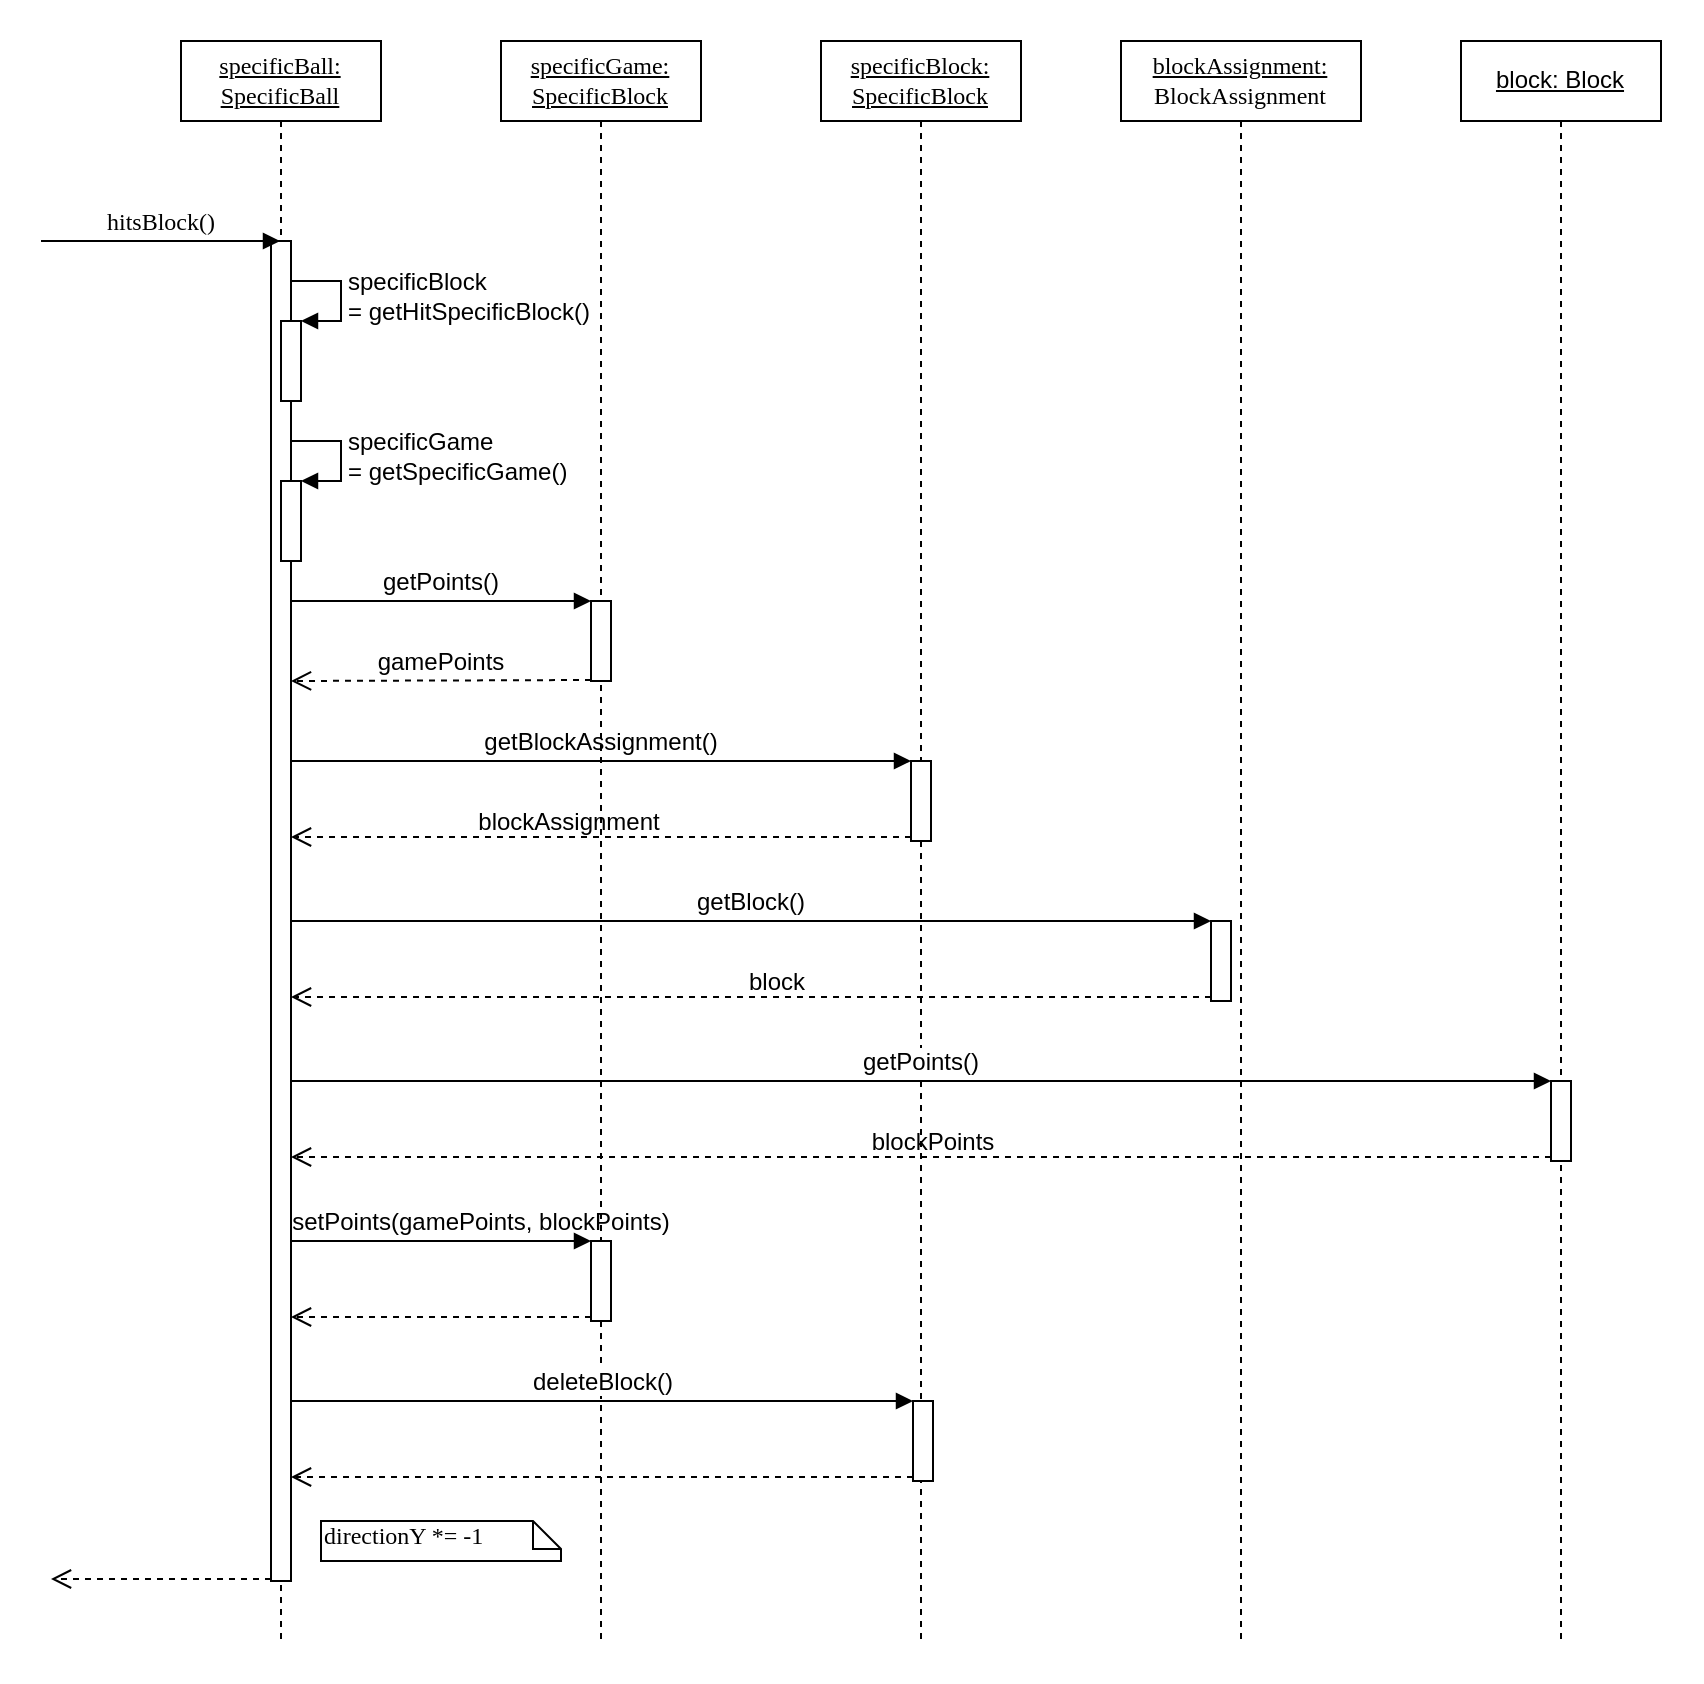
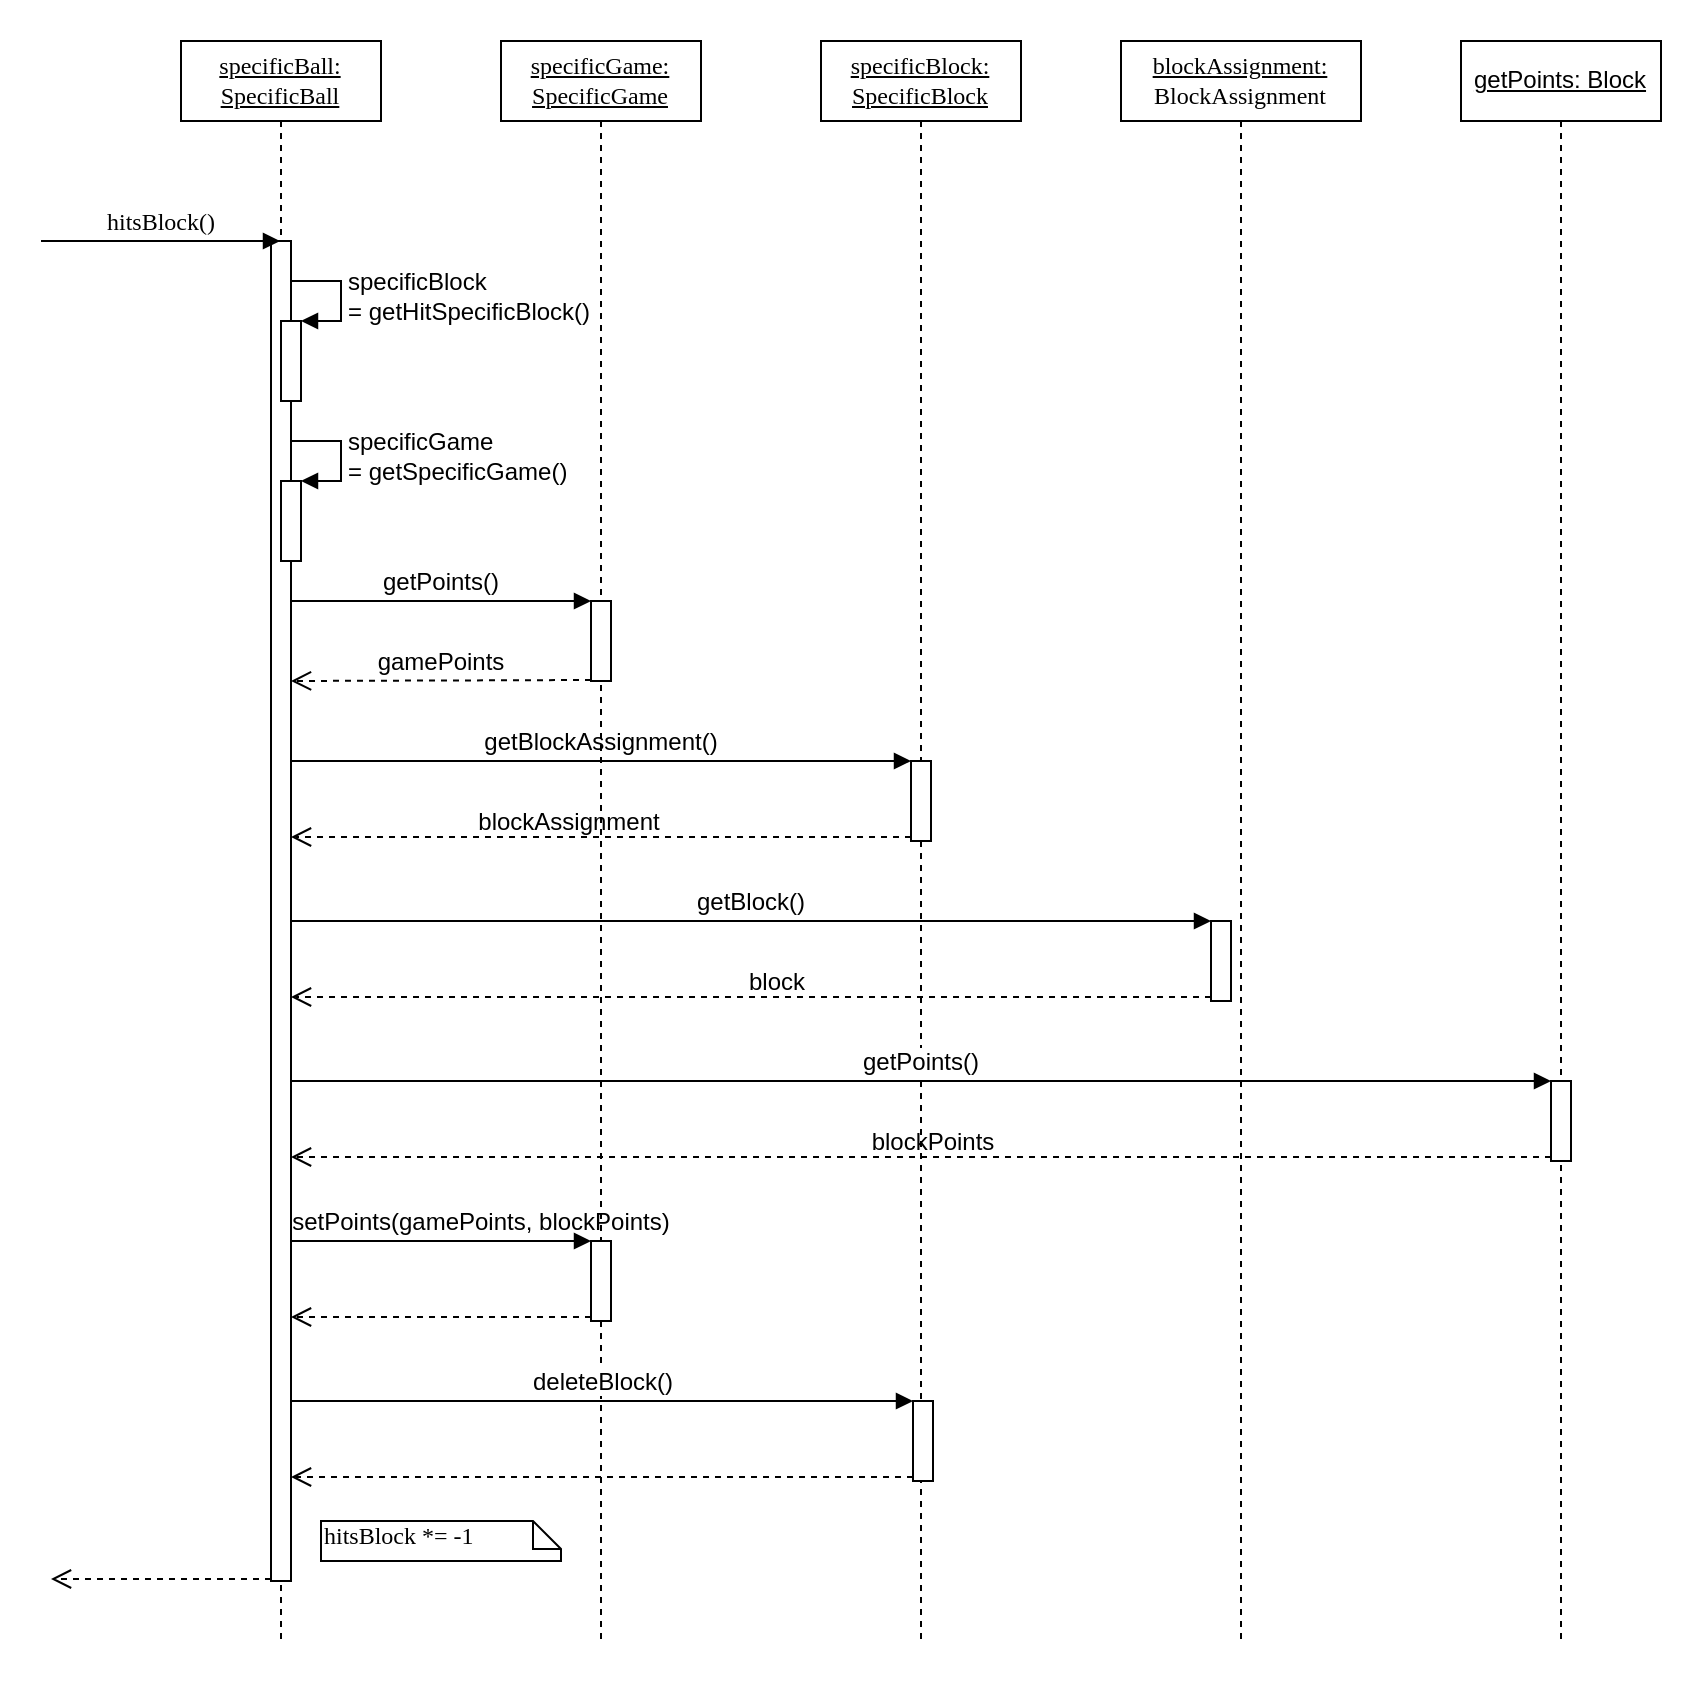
(601, 81) -> (601, 81)
(1561, 81) -> (1561, 81)
(420, 1537) -> (413, 1537)
